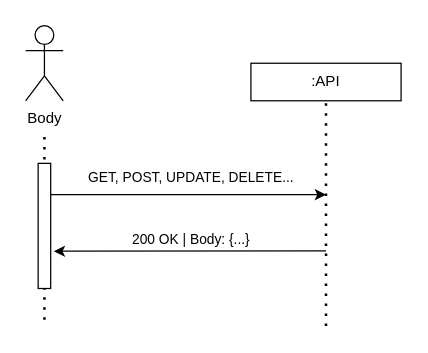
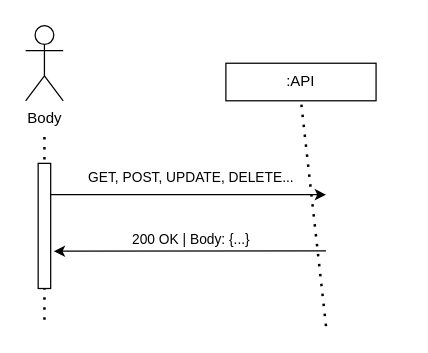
(326, 82) -> (301, 82)
